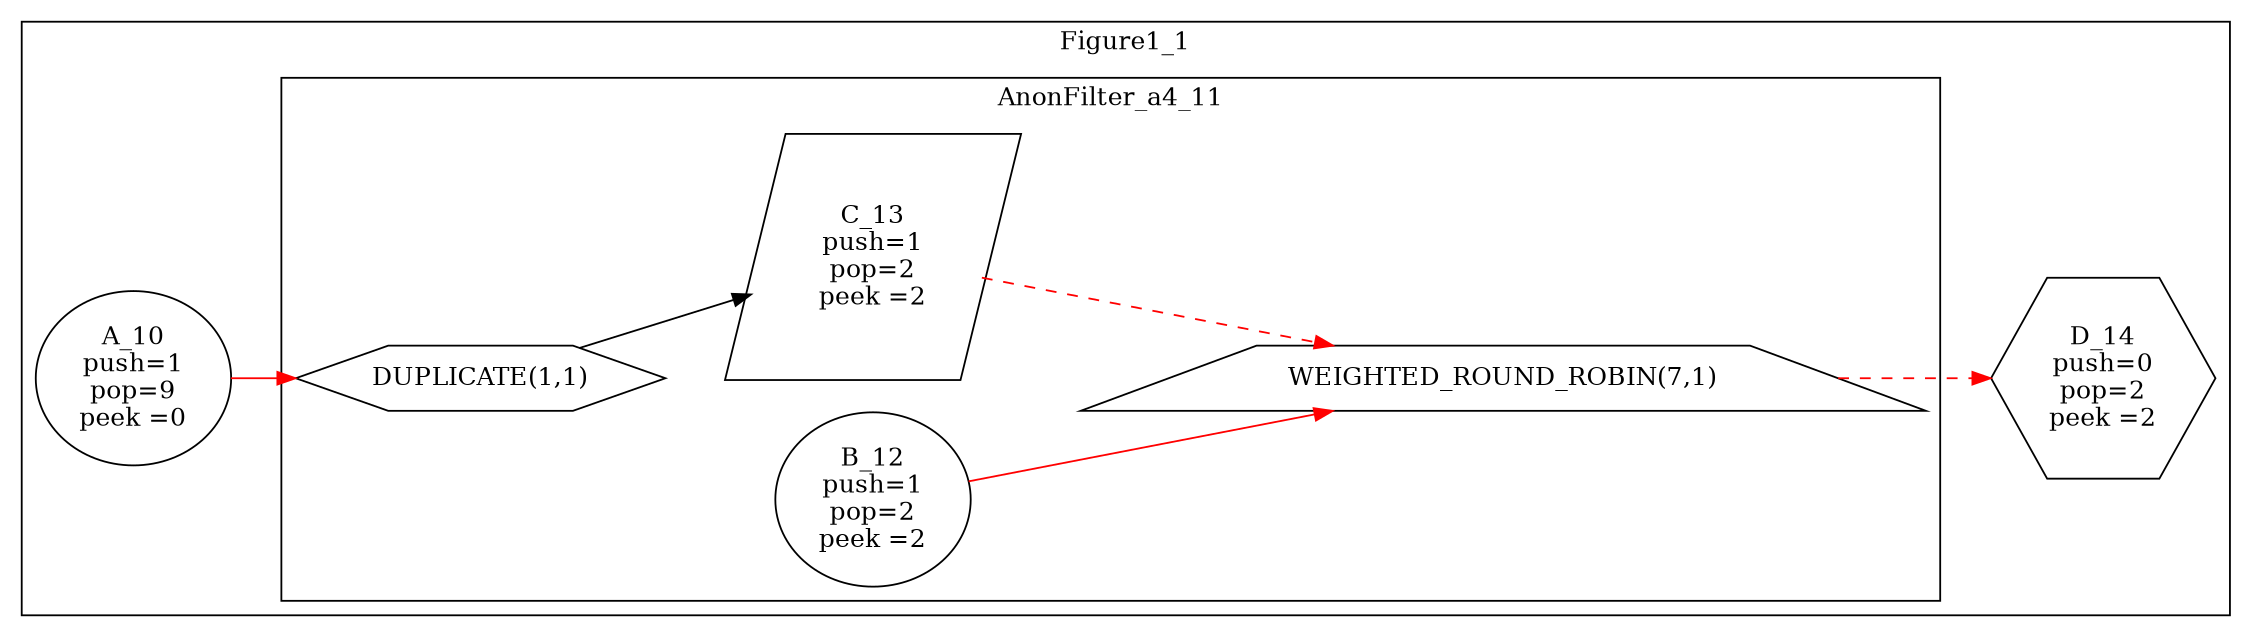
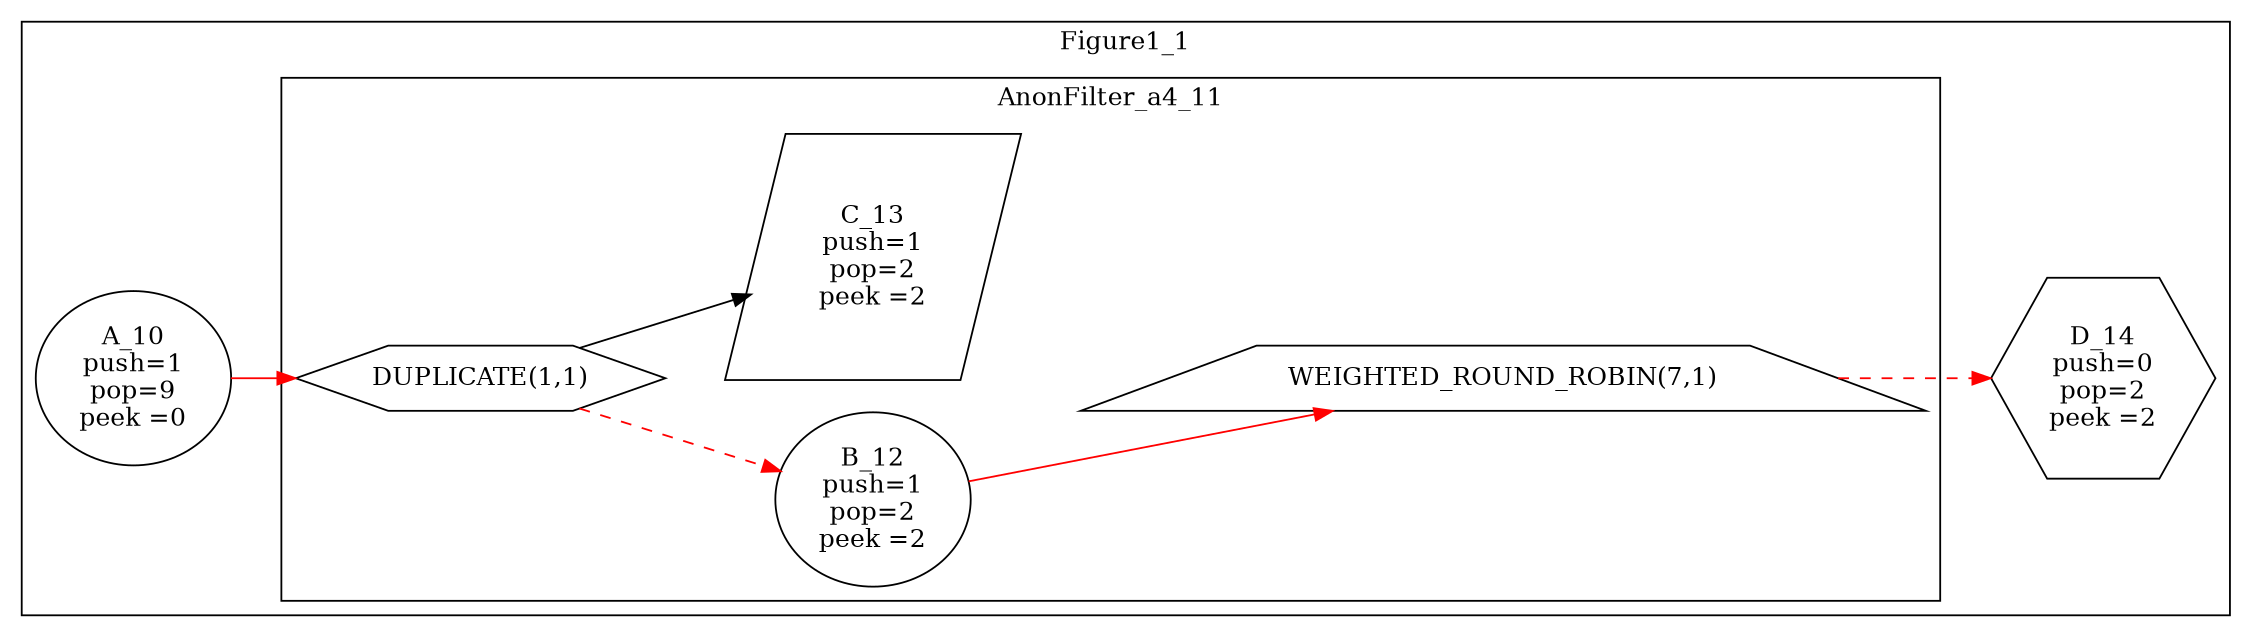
(1148, 310) -> none
none -> (671, 437)
